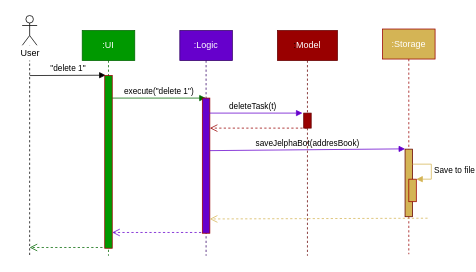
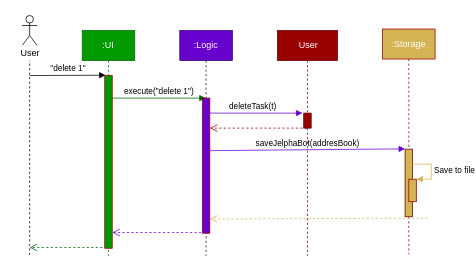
(307, 45) -> (307, 45)
